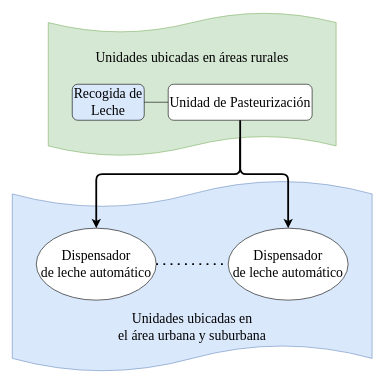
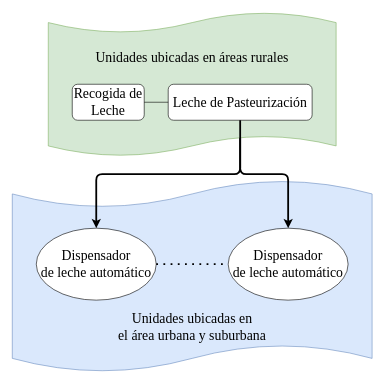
(108, 102) -> (108, 102)
(240, 102) -> (240, 102)
